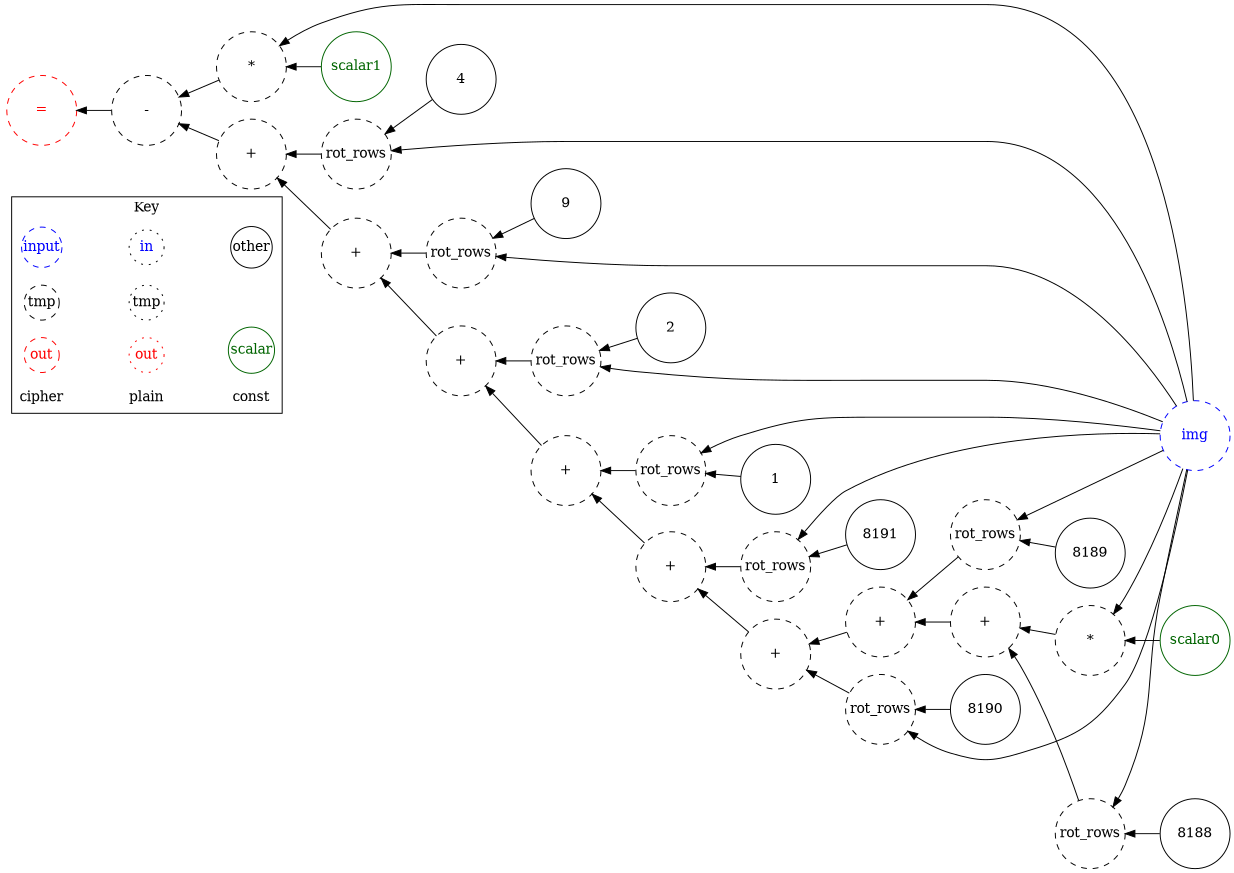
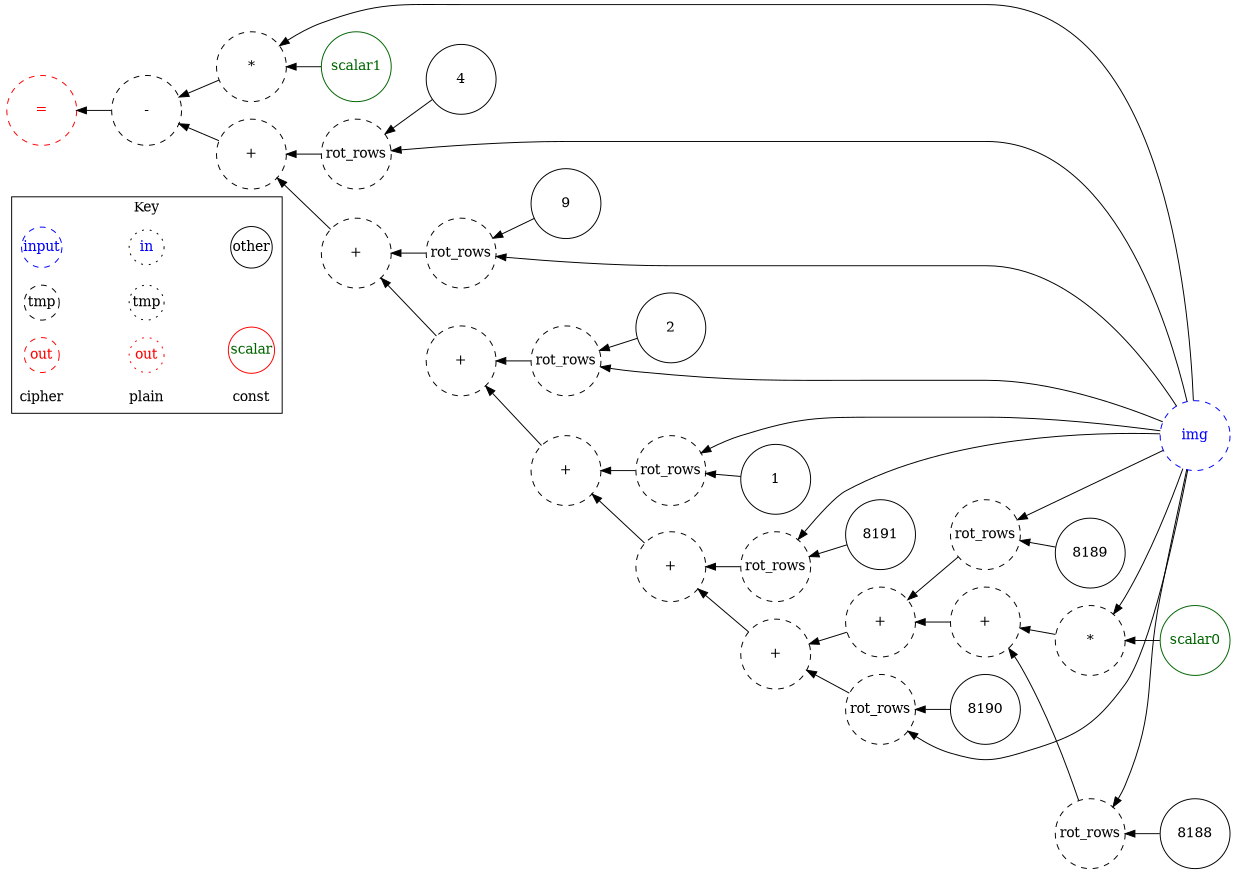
(251, 350) -> (251, 350)
